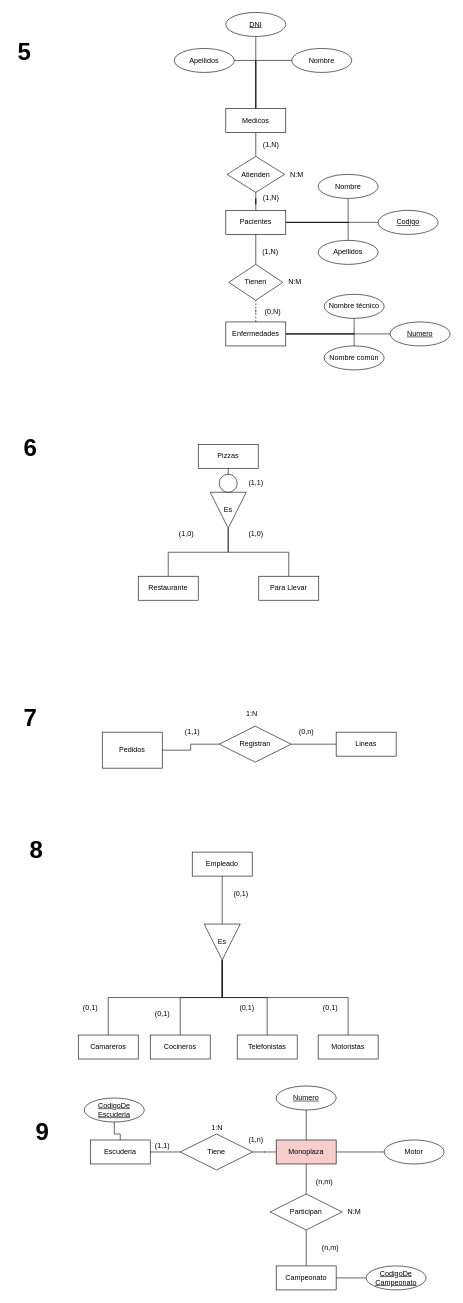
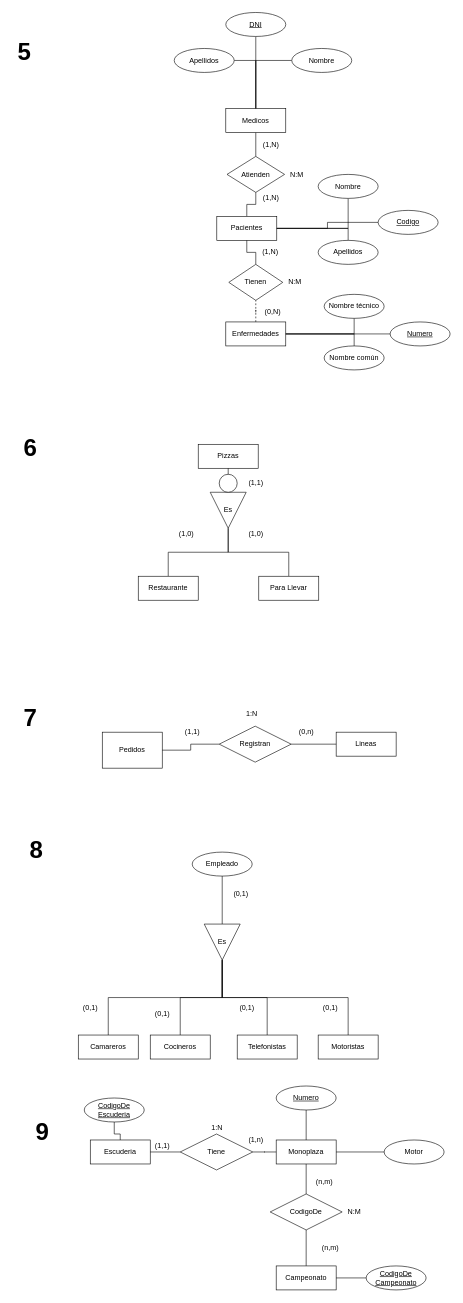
(256, 222) -> (247, 228)
(222, 864) -> (222, 864)
(306, 1152) -> (306, 1152)
(306, 1212) -> (306, 1212)
